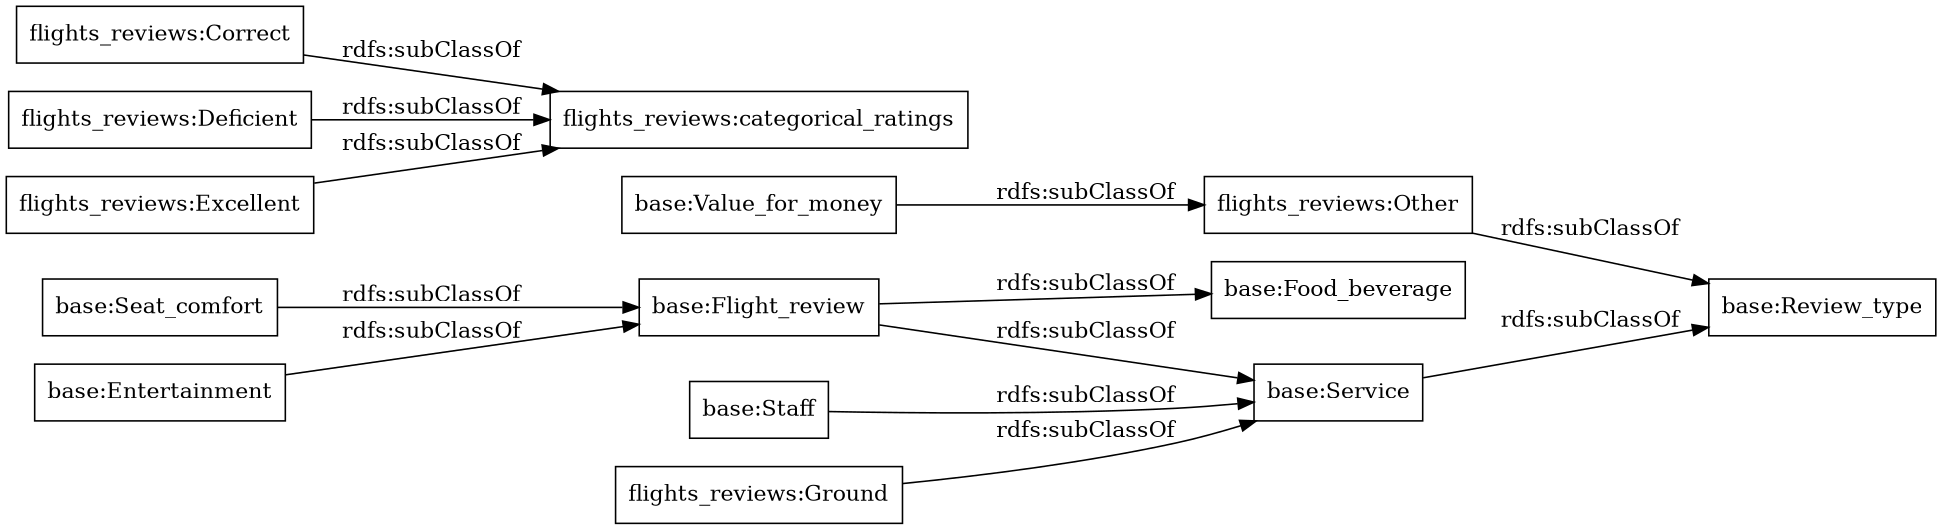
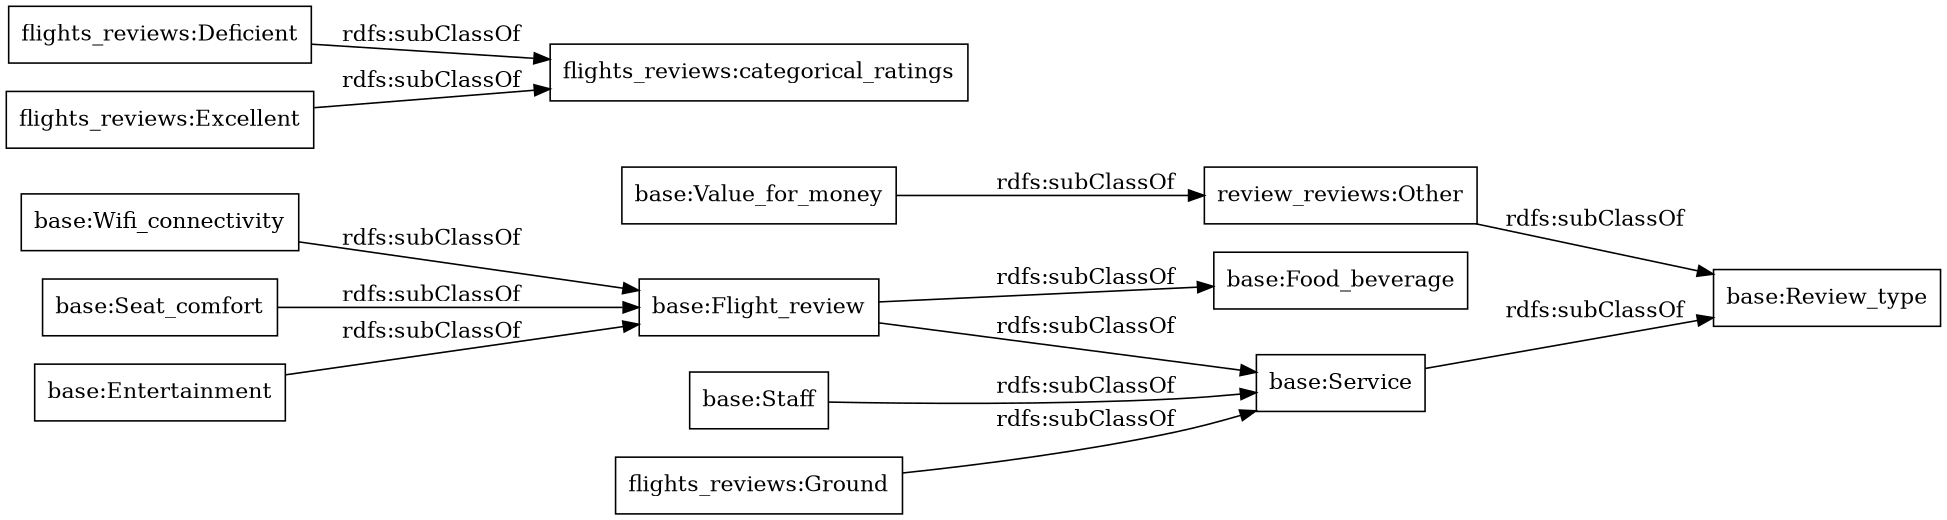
(160, 35) -> none
(1338, 205) -> (1341, 195)
none -> (160, 222)
